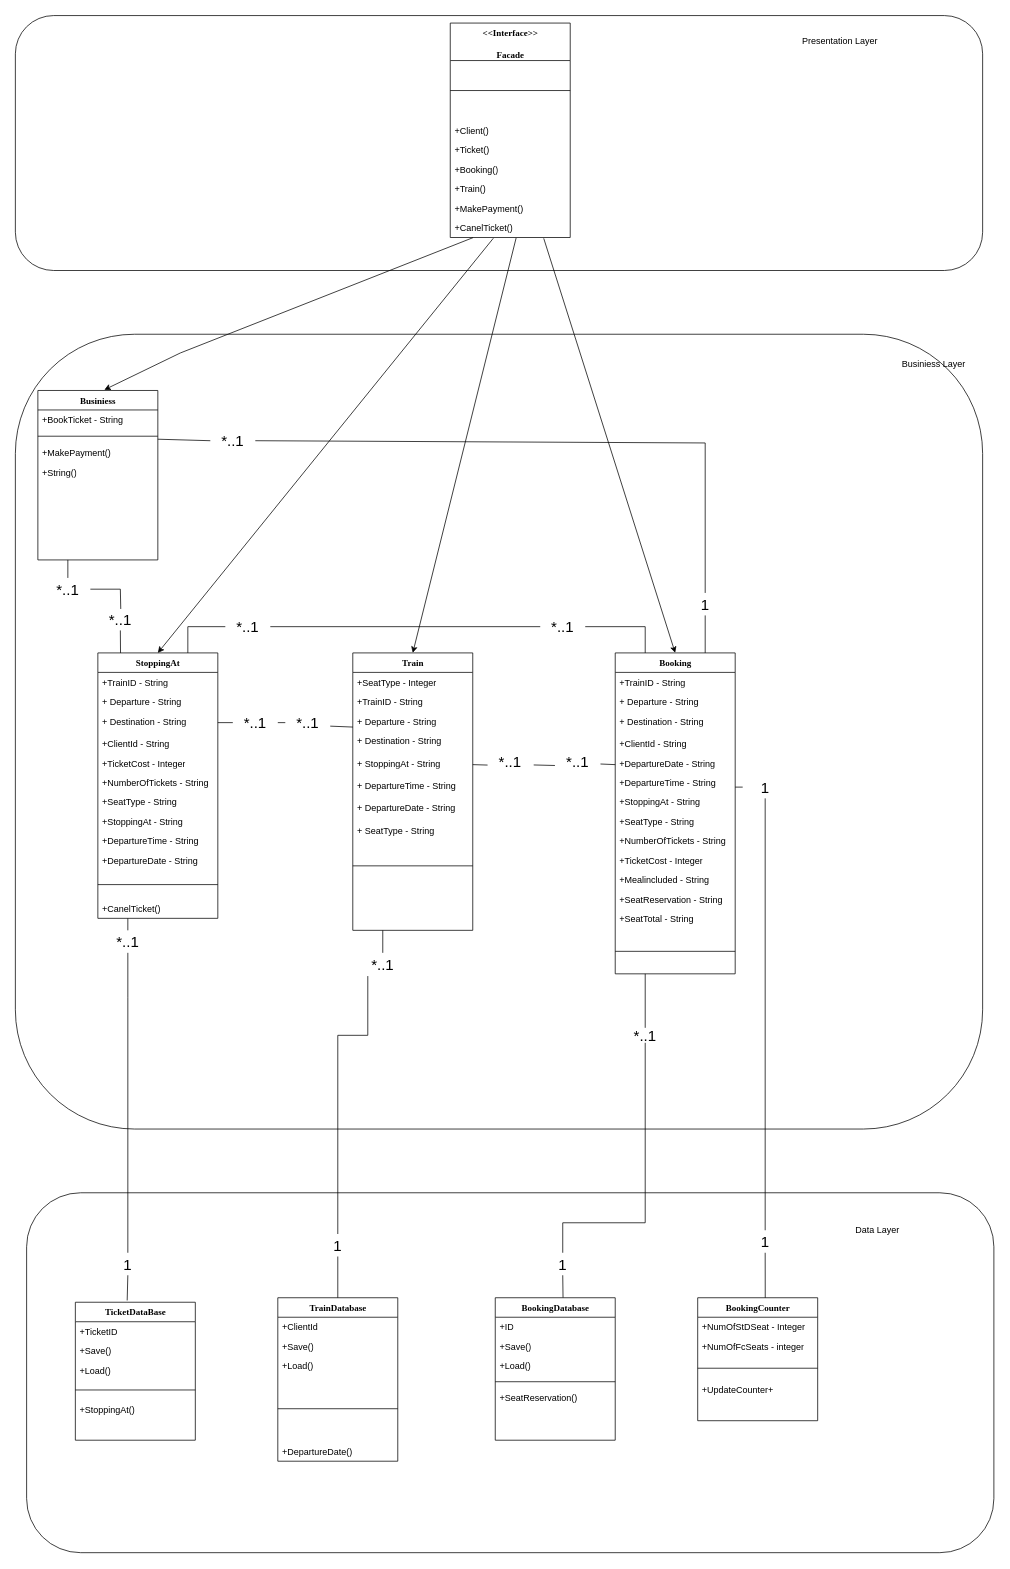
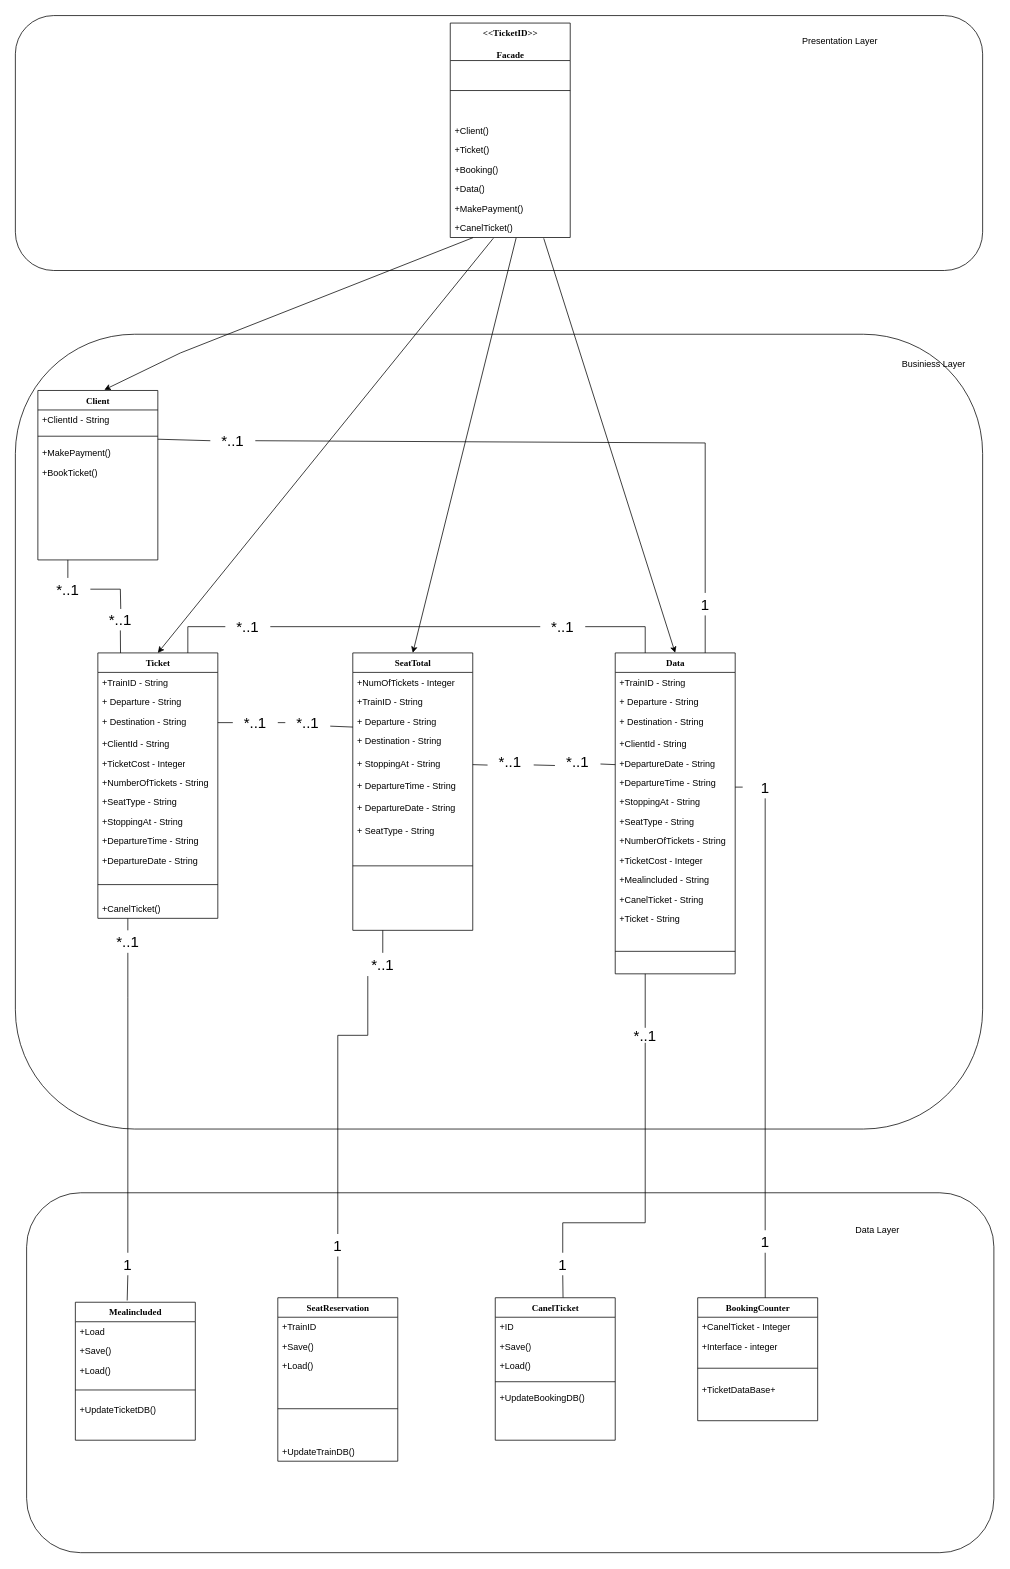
(511, 39) -> (511, 39)
(474, 190) -> (473, 190)
(98, 401) -> (98, 401)
(88, 421) -> (82, 421)
(64, 473) -> (74, 473)
(158, 664) -> (158, 664)
(413, 664) -> (413, 664)
(676, 664) -> (676, 664)
(403, 683) -> (412, 683)
(676, 906) -> (667, 901)
(663, 920) -> (656, 920)
(338, 1309) -> (338, 1309)
(556, 1309) -> (556, 1309)
(136, 1313) -> (136, 1313)
(303, 1328) -> (301, 1328)
(758, 1328) -> (753, 1328)
(101, 1333) -> (92, 1333)
(757, 1348) -> (749, 1348)
(740, 1391) -> (742, 1391)
(544, 1399) -> (544, 1399)
(111, 1411) -> (122, 1411)
(323, 1453) -> (322, 1453)
